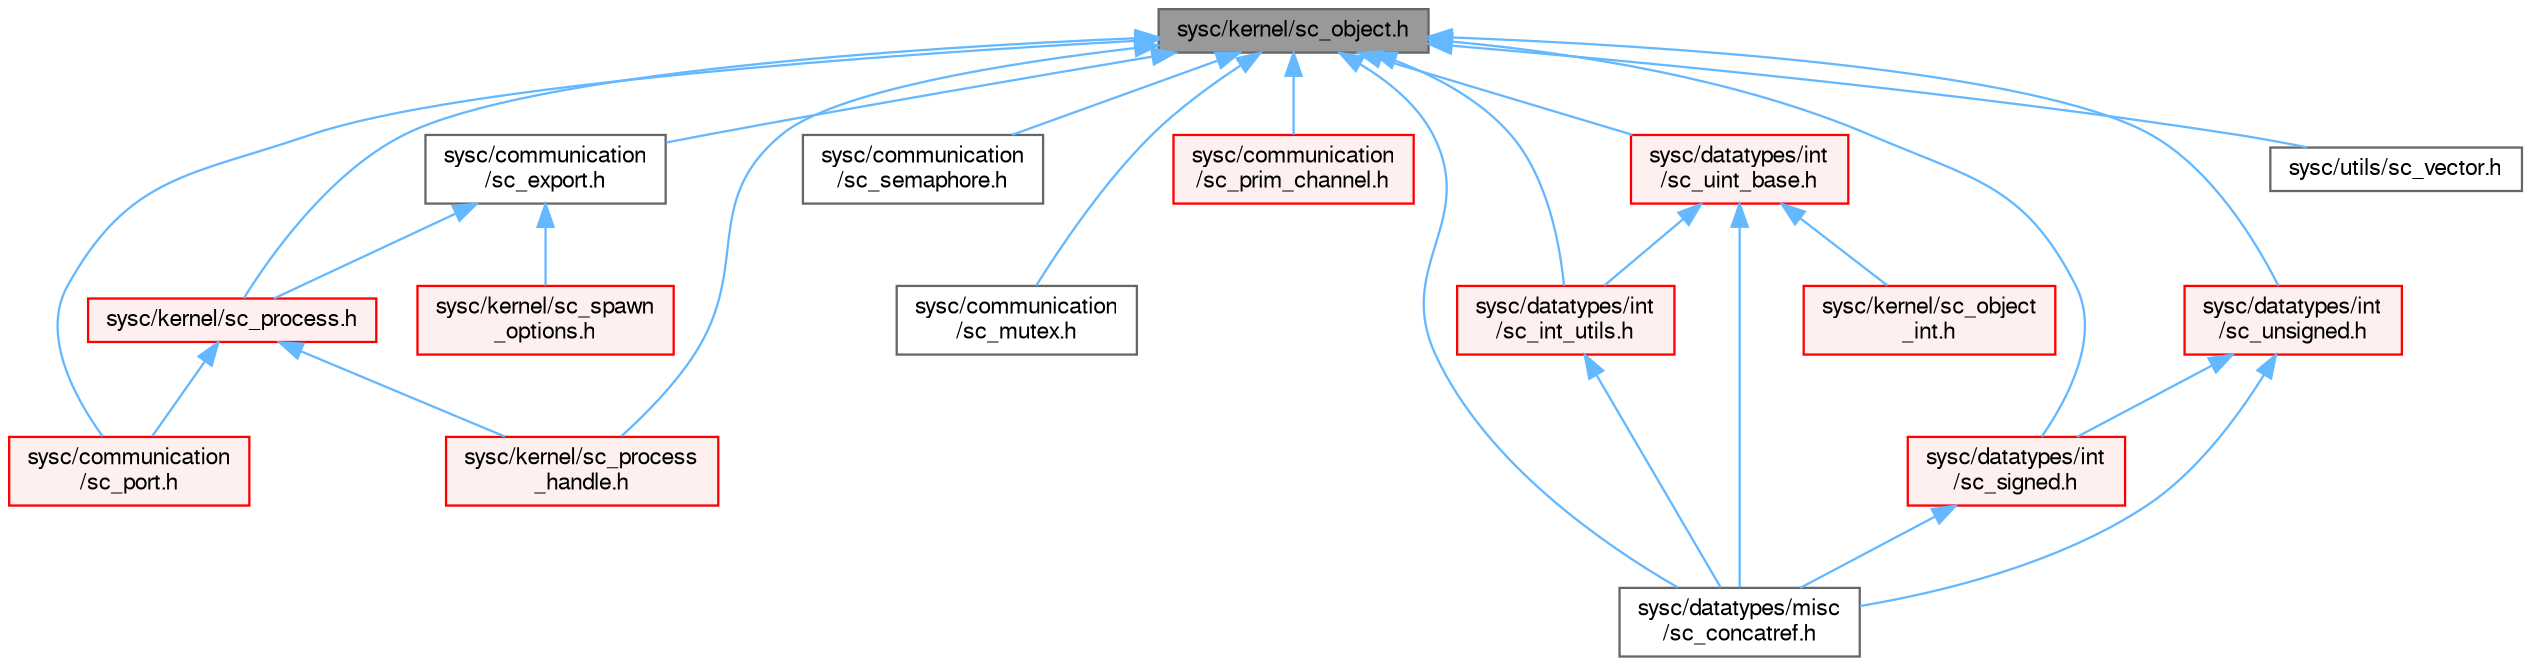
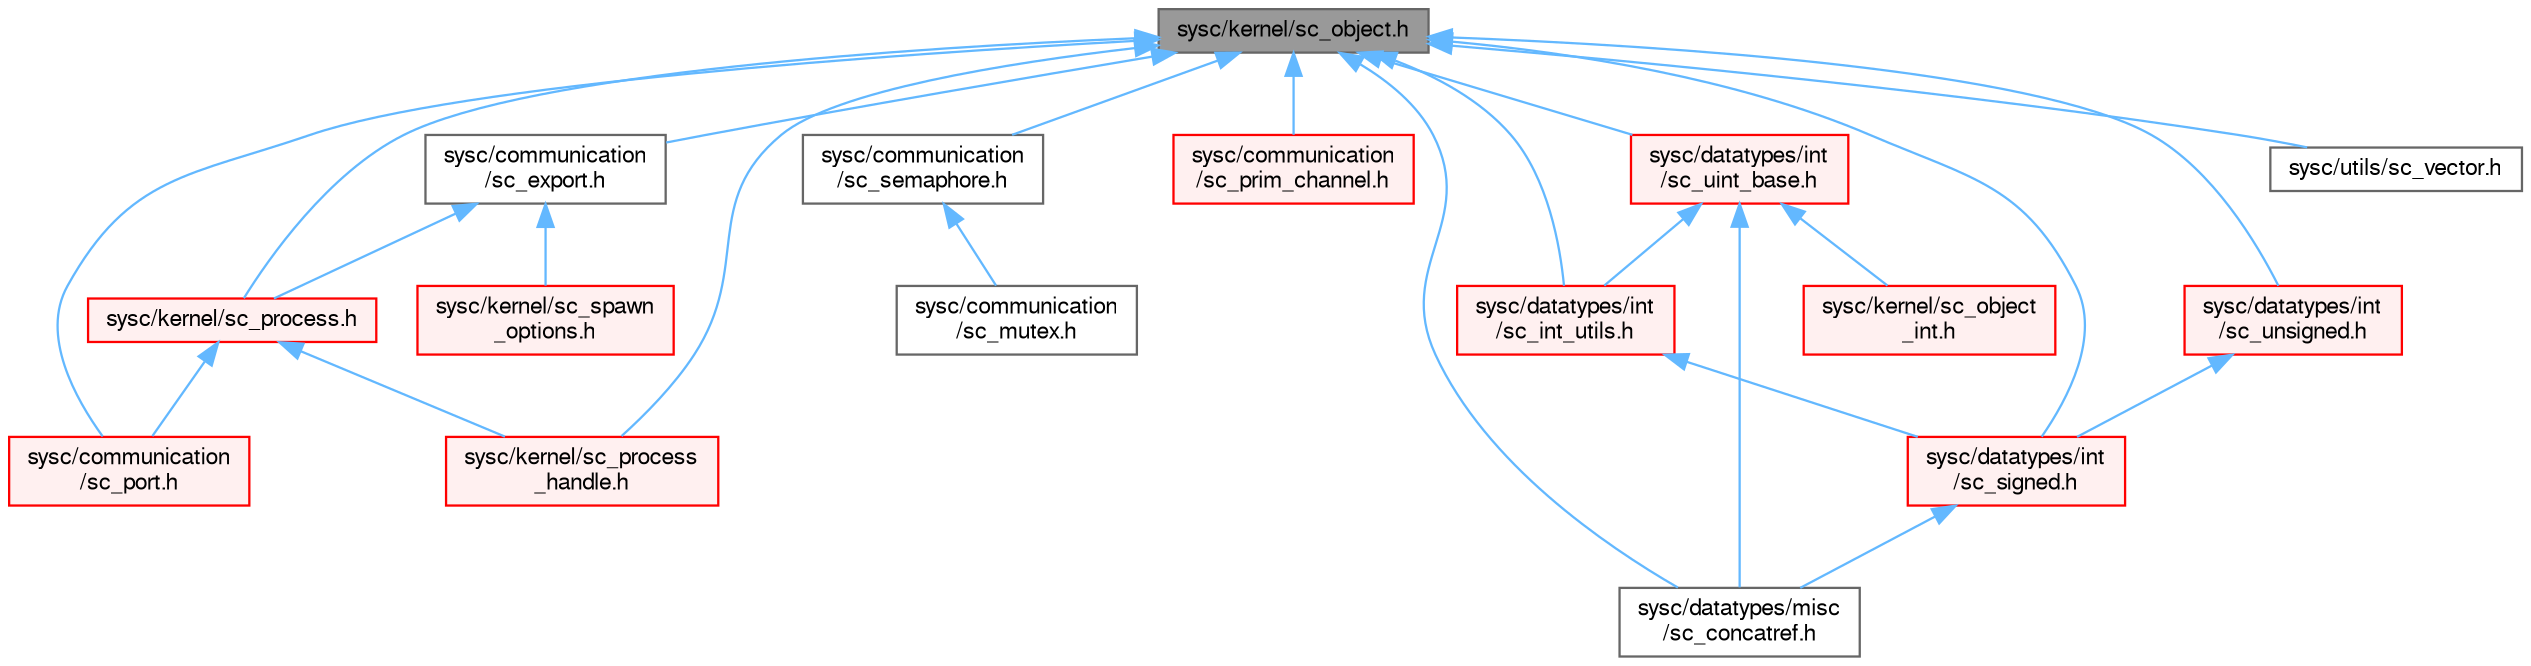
(1125, 163) -> (976, 255)
(1659, 481) -> (1802, 399)
(2090, 537) -> none
